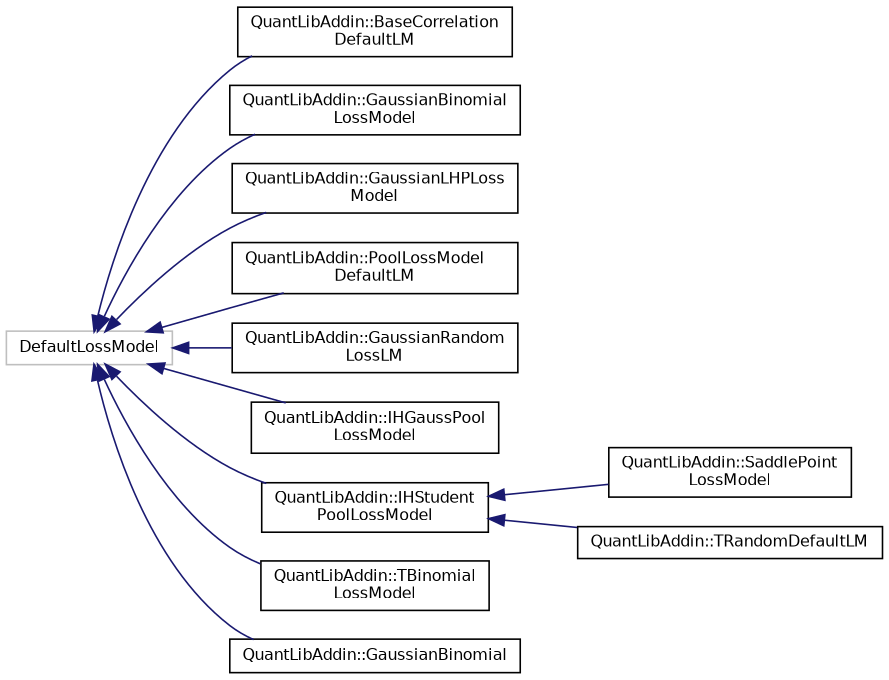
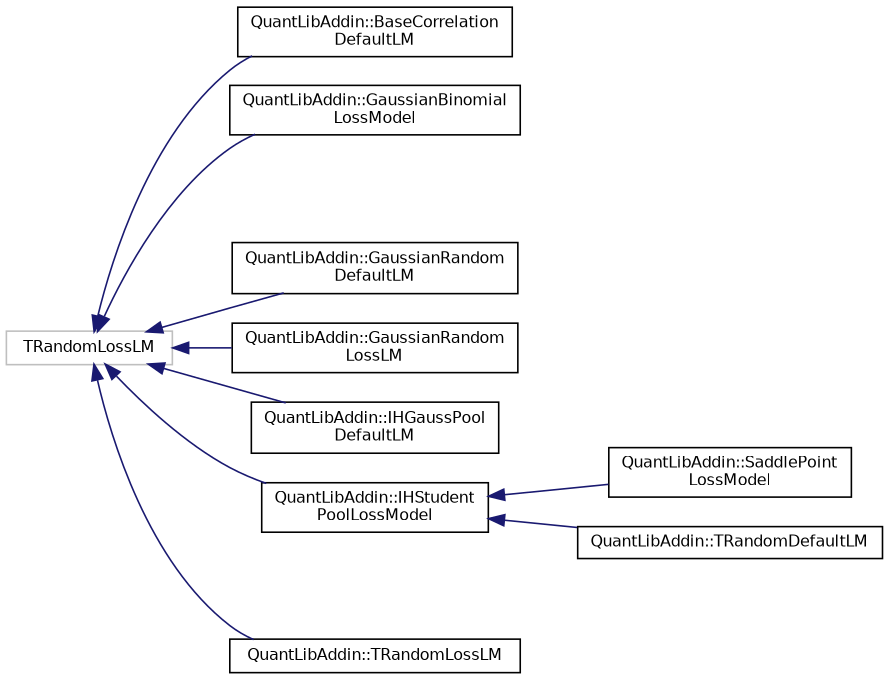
(375, 188) -> none
(375, 268) -> (375, 268)
(89, 348) -> (89, 348)
(375, 428) -> (375, 428)
(375, 586) -> none
(375, 656) -> (375, 656)
